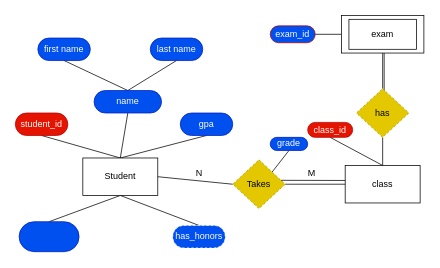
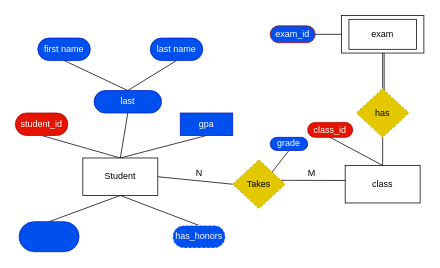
(128, 102) -> (128, 102)
(207, 124) -> (207, 124)
(315, 184) -> none
